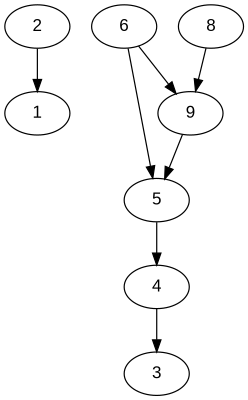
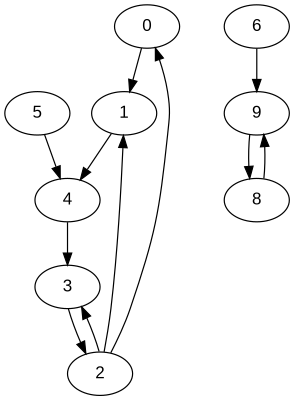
none -> (147, 27)
(139, 107) -> none
(176, 151) -> (249, 150)
none -> (99, 152)
none -> (74, 326)
none -> (93, 334)
